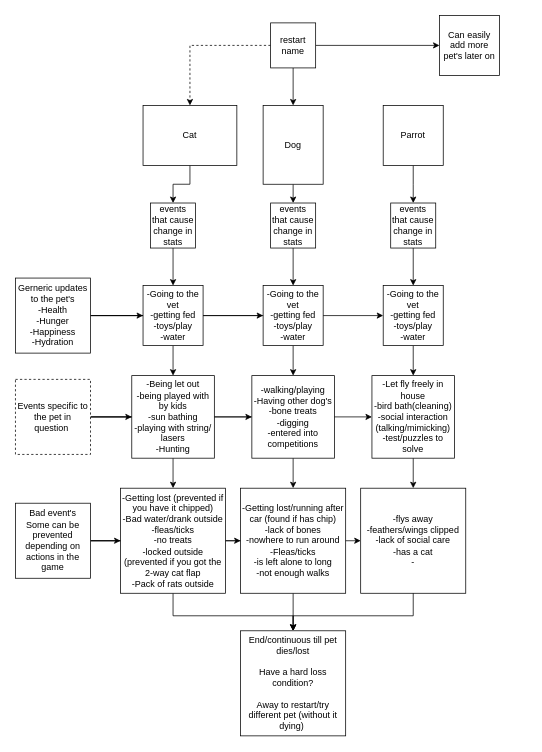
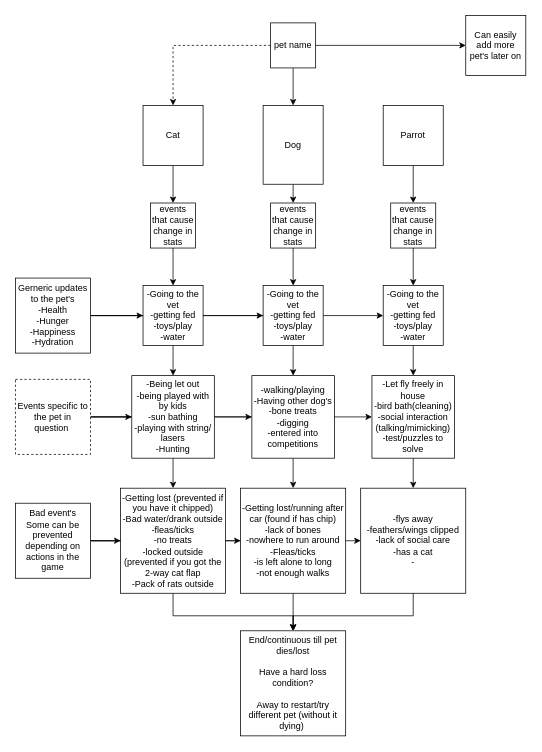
(293, 45) -> (293, 45)
(469, 45) -> (495, 45)
(190, 135) -> (173, 135)
